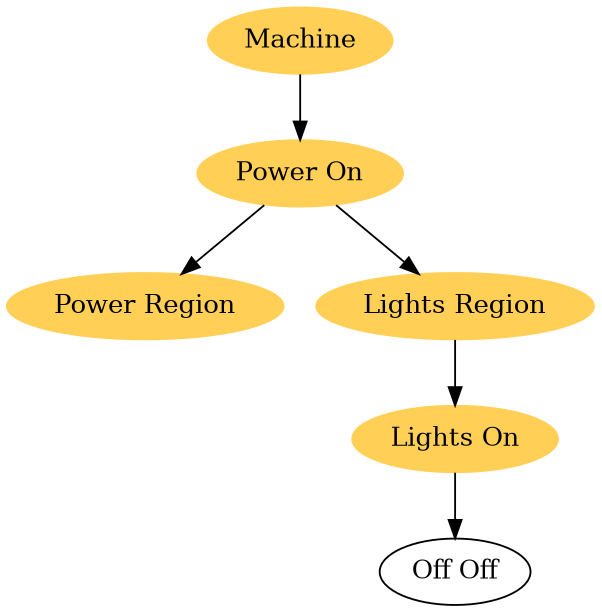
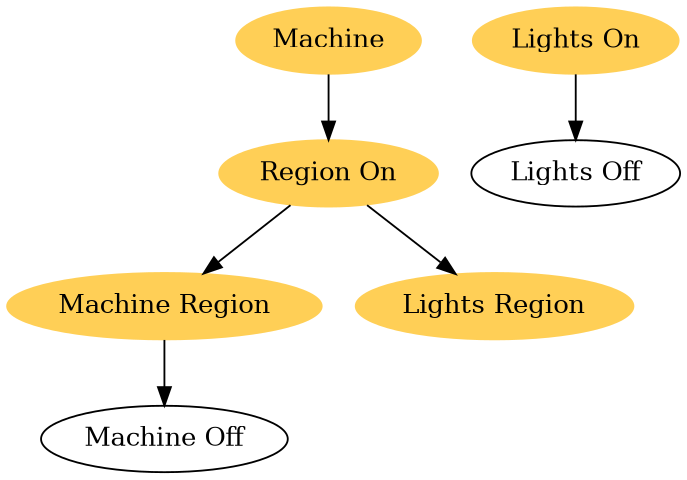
(300, 173) -> (329, 173)
(145, 306) -> (164, 306)
(455, 364) -> none
none -> (164, 439)
(455, 572) -> (576, 173)
